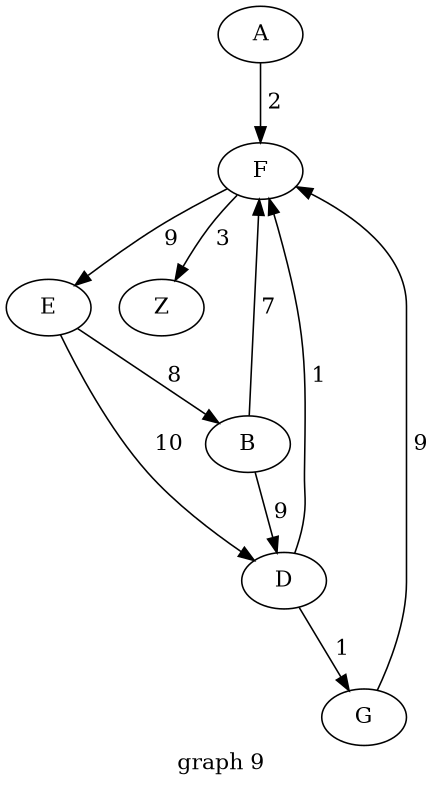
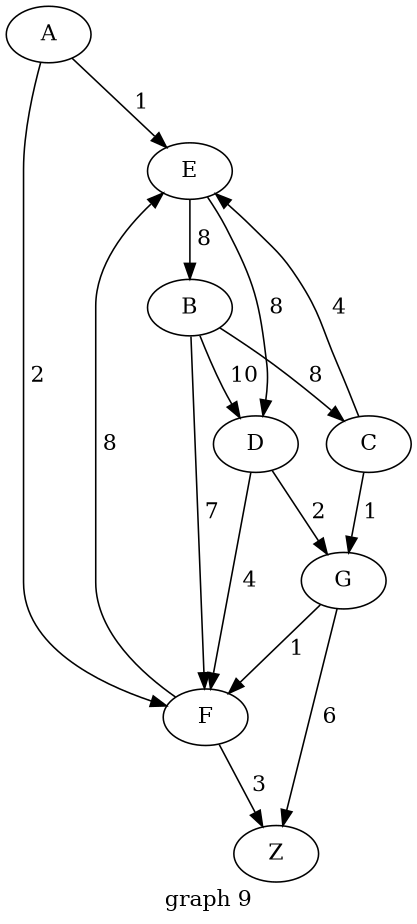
none -> (113, 97)
(172, 239) -> (111, 444)
(319, 376) -> (250, 581)
(170, 444) -> (277, 308)
none -> (369, 444)
(421, 444) -> (297, 649)
(282, 512) -> (245, 376)
(343, 649) -> (319, 512)
none -> (312, 710)
